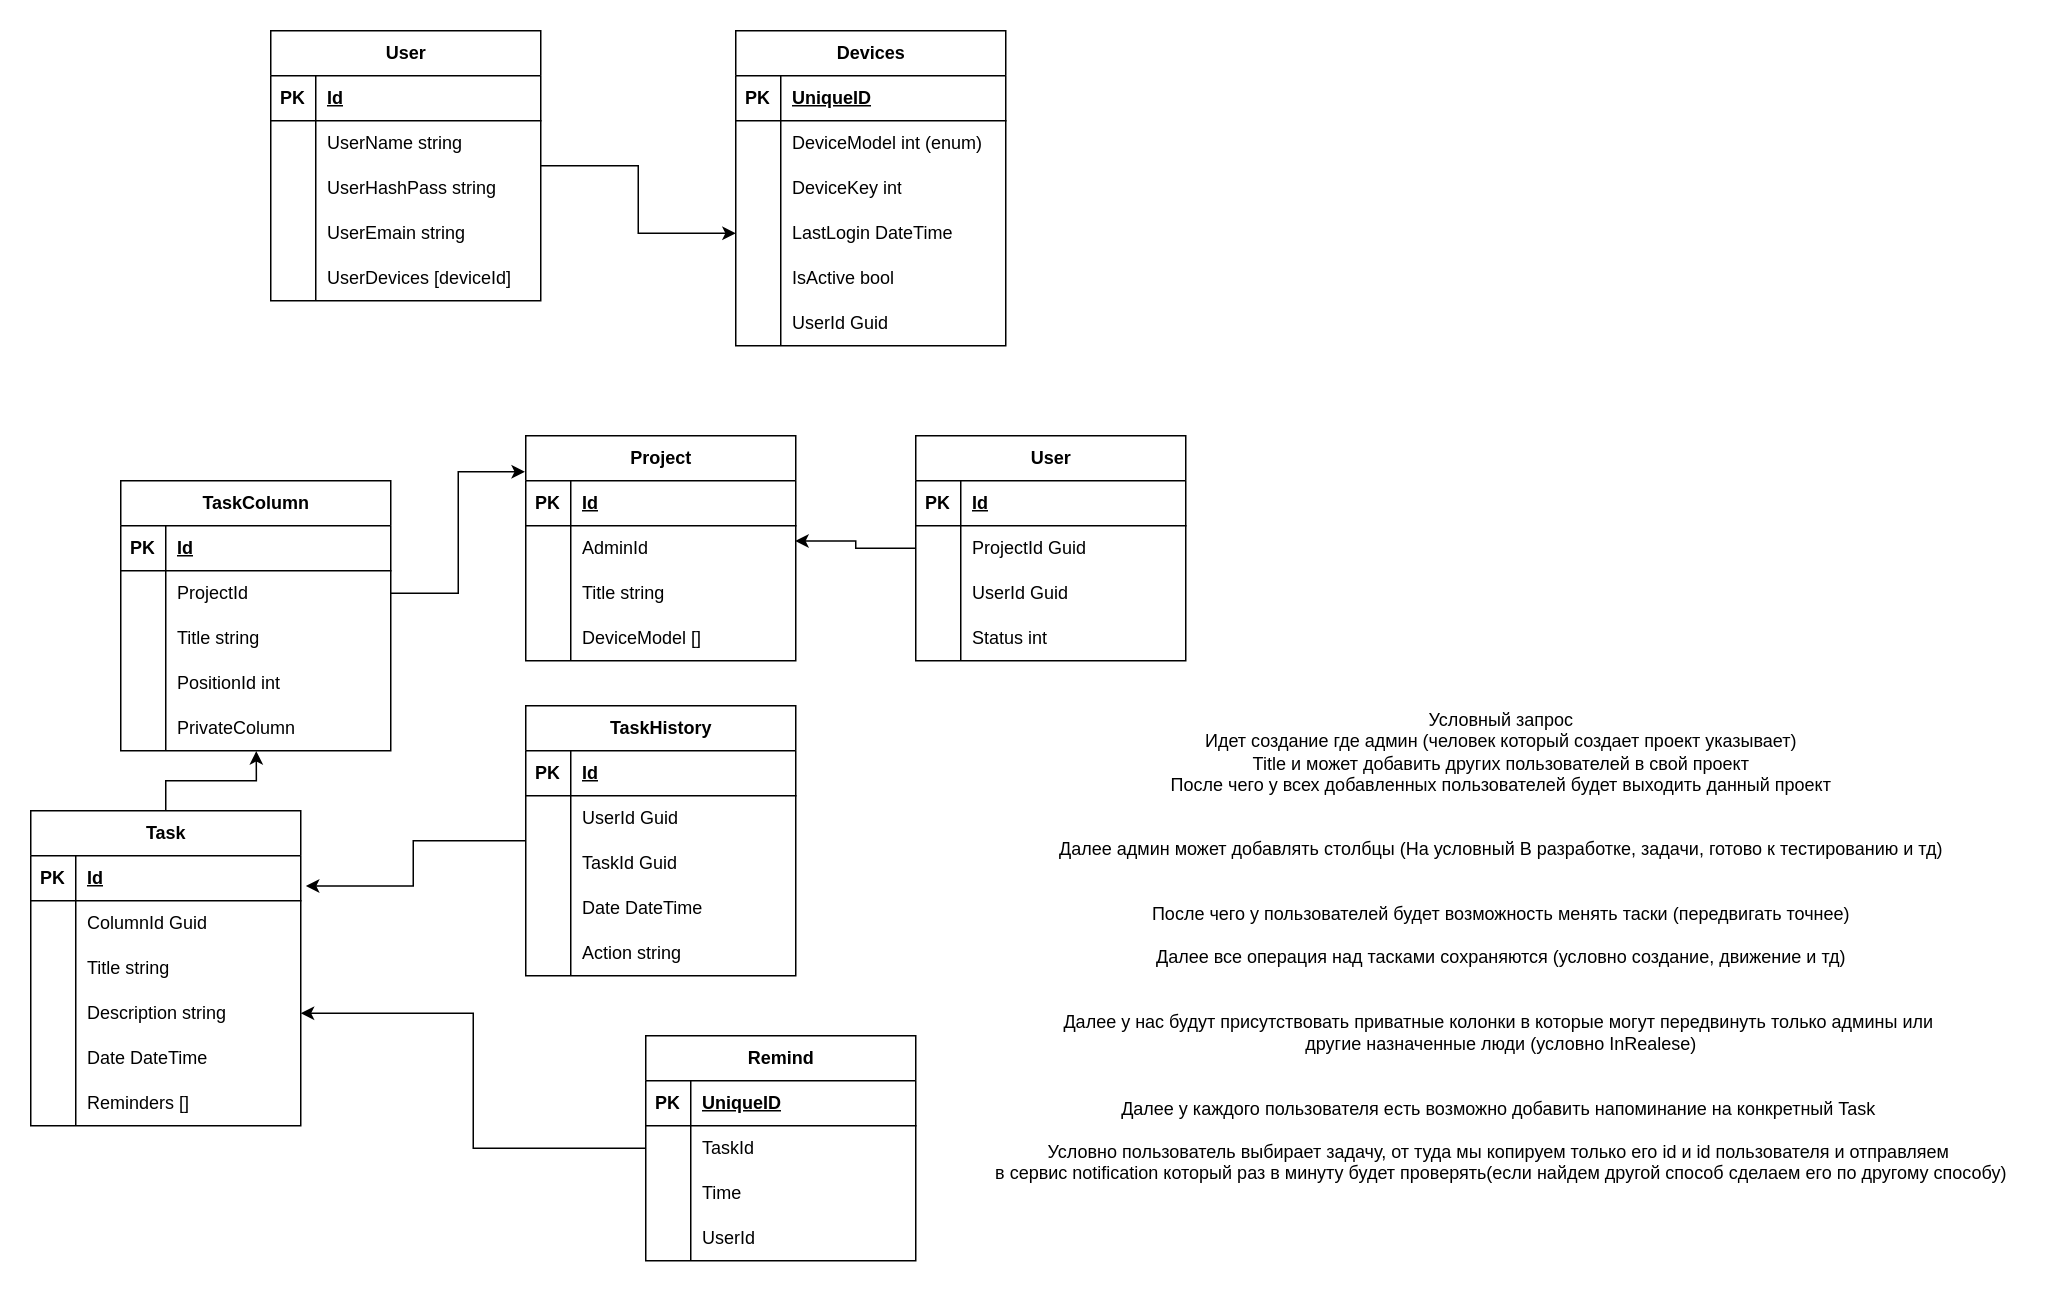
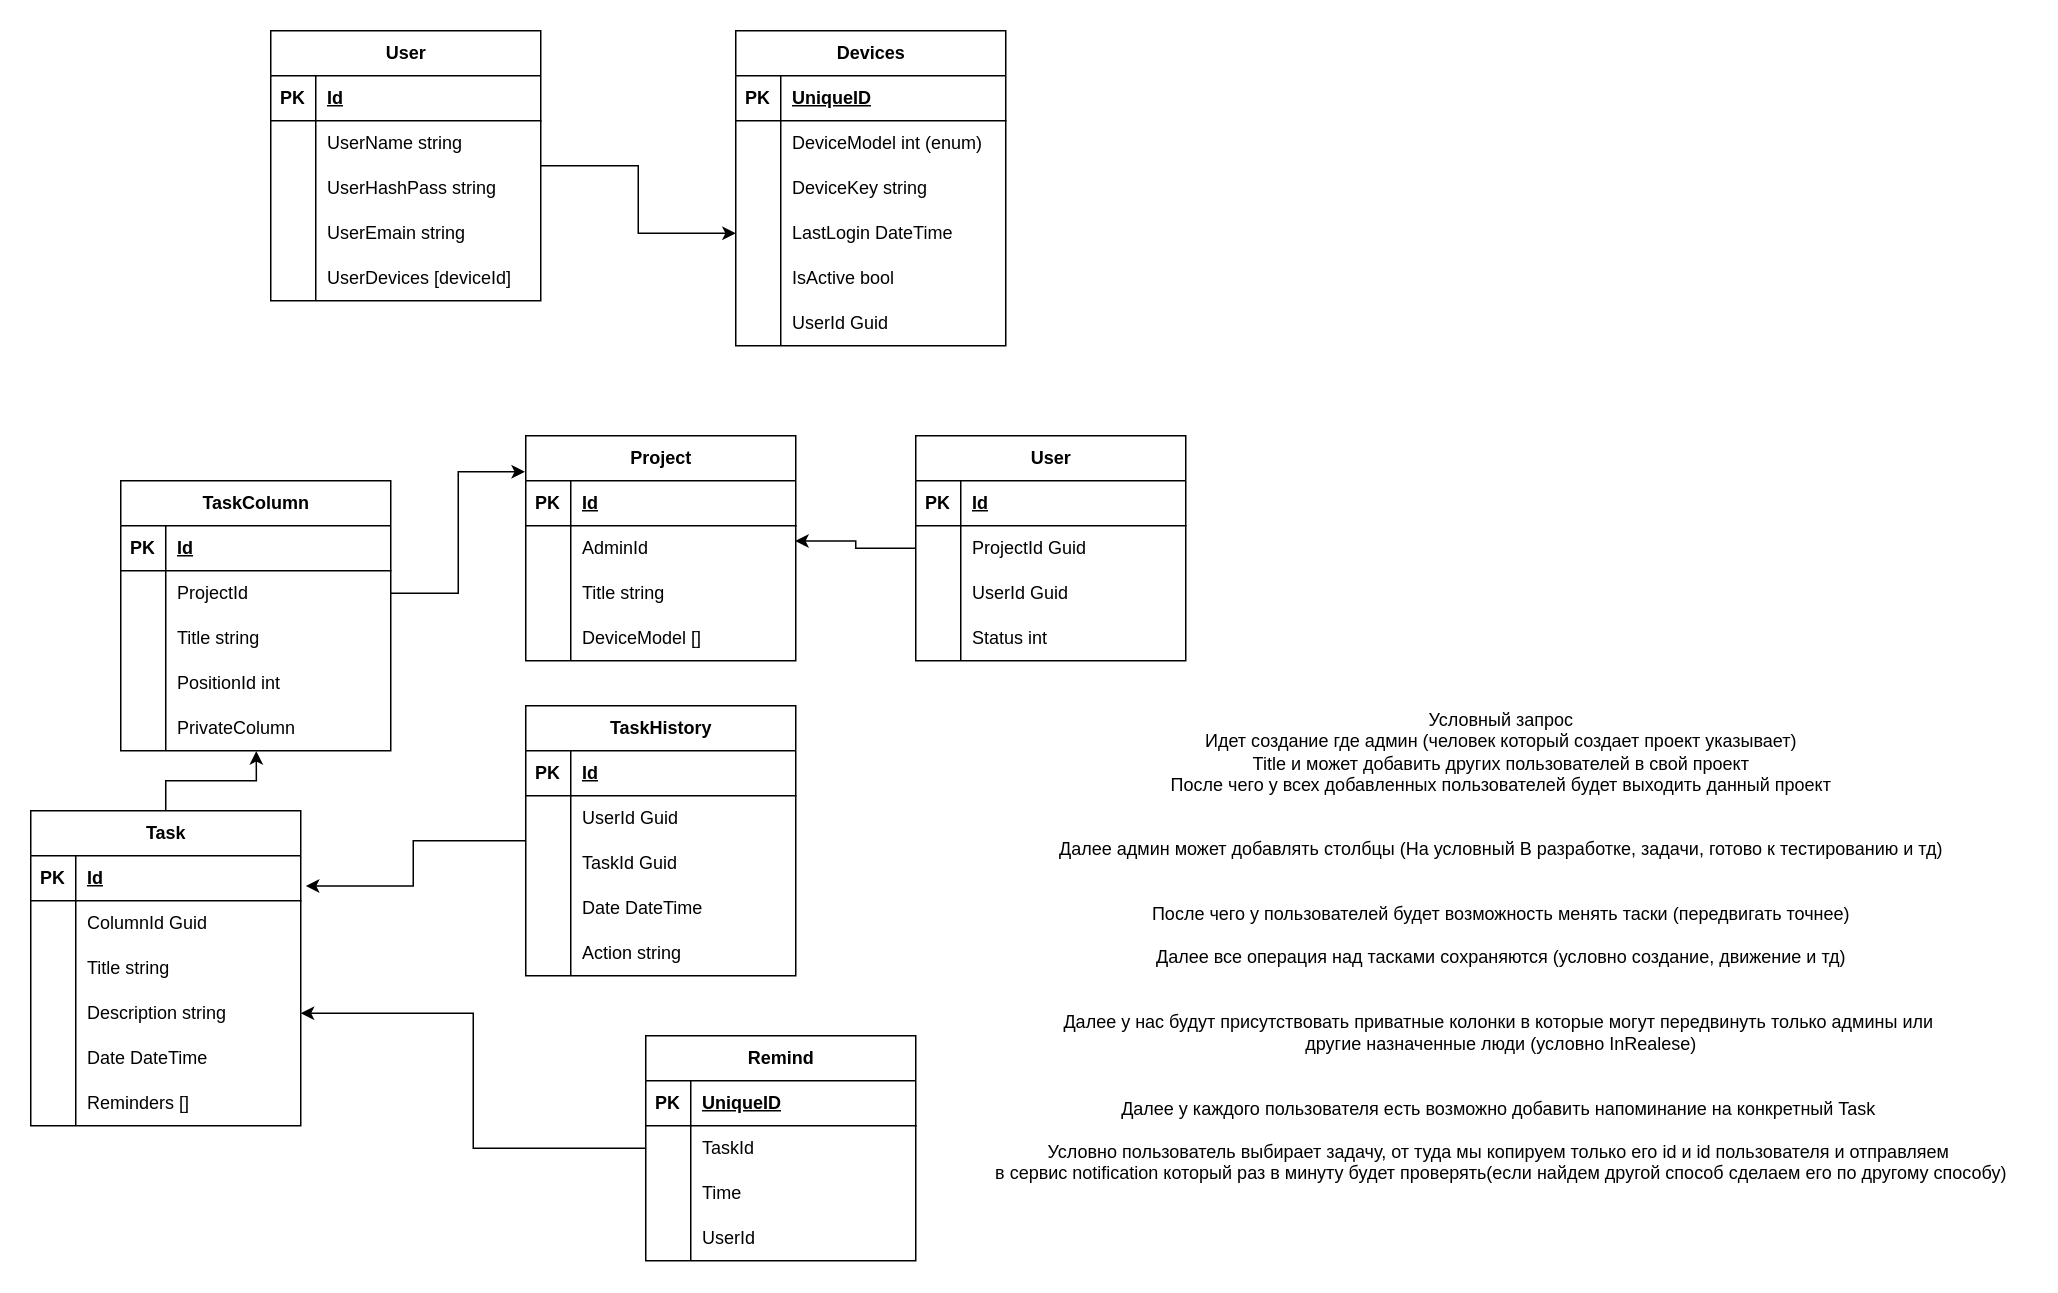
(851, 188) -> (866, 188)
